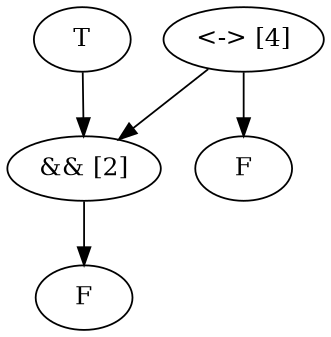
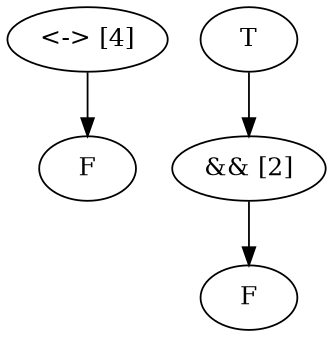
(171, 99) -> none
